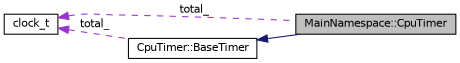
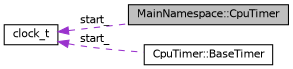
(193, 10) -> (93, 21)
(93, 25) -> (93, 39)
(284, 36) -> none
